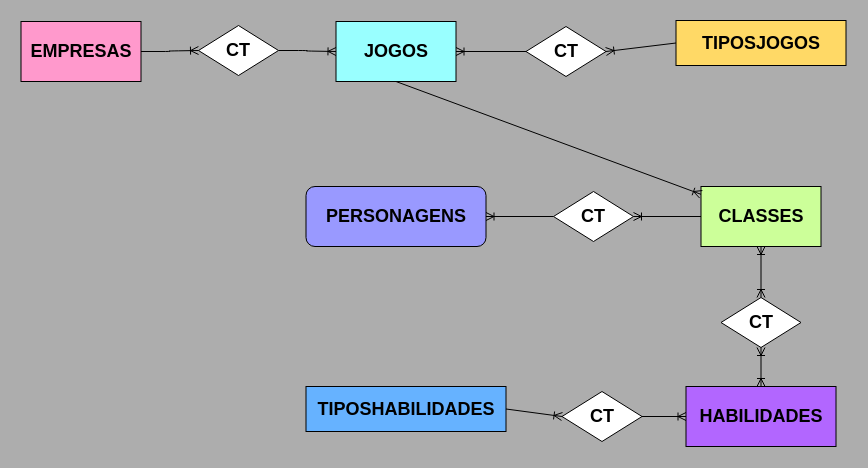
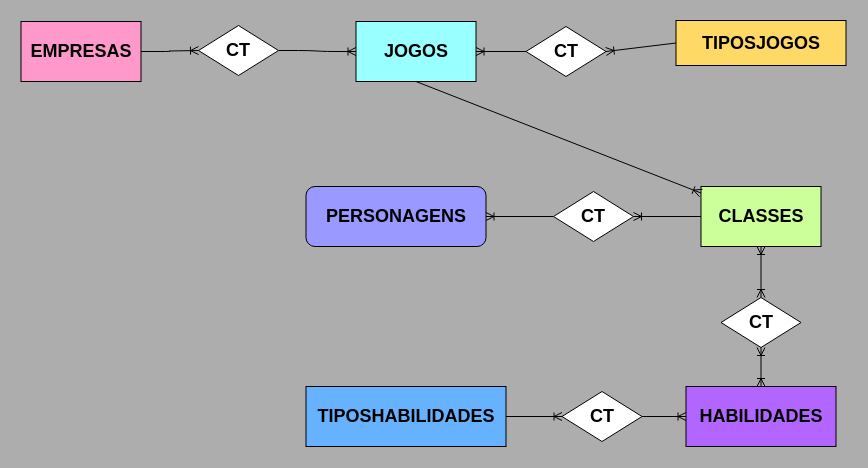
(396, 52) -> (416, 52)
(406, 409) -> (406, 417)
